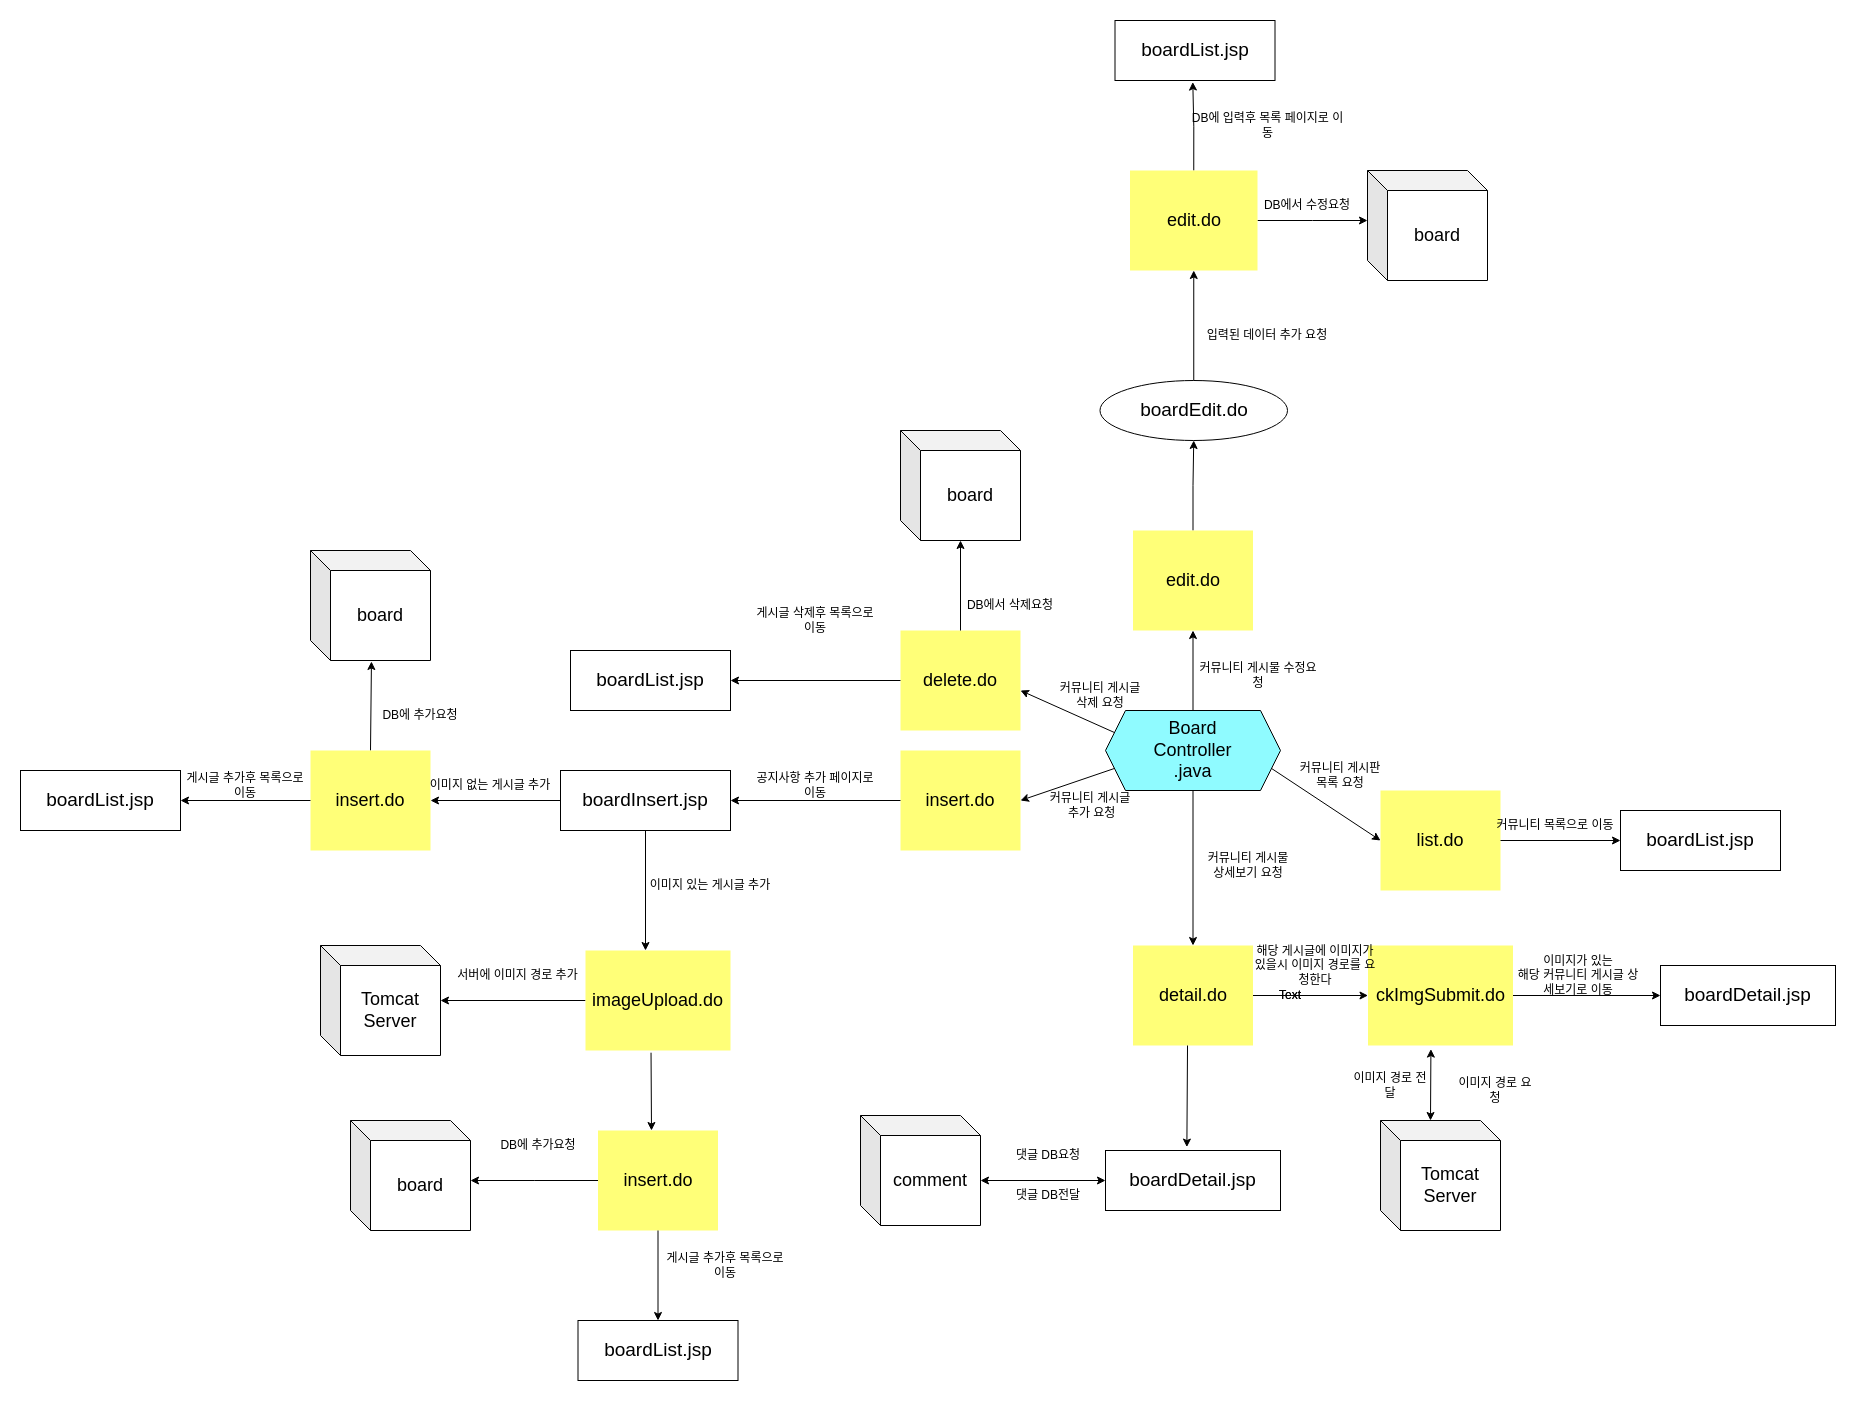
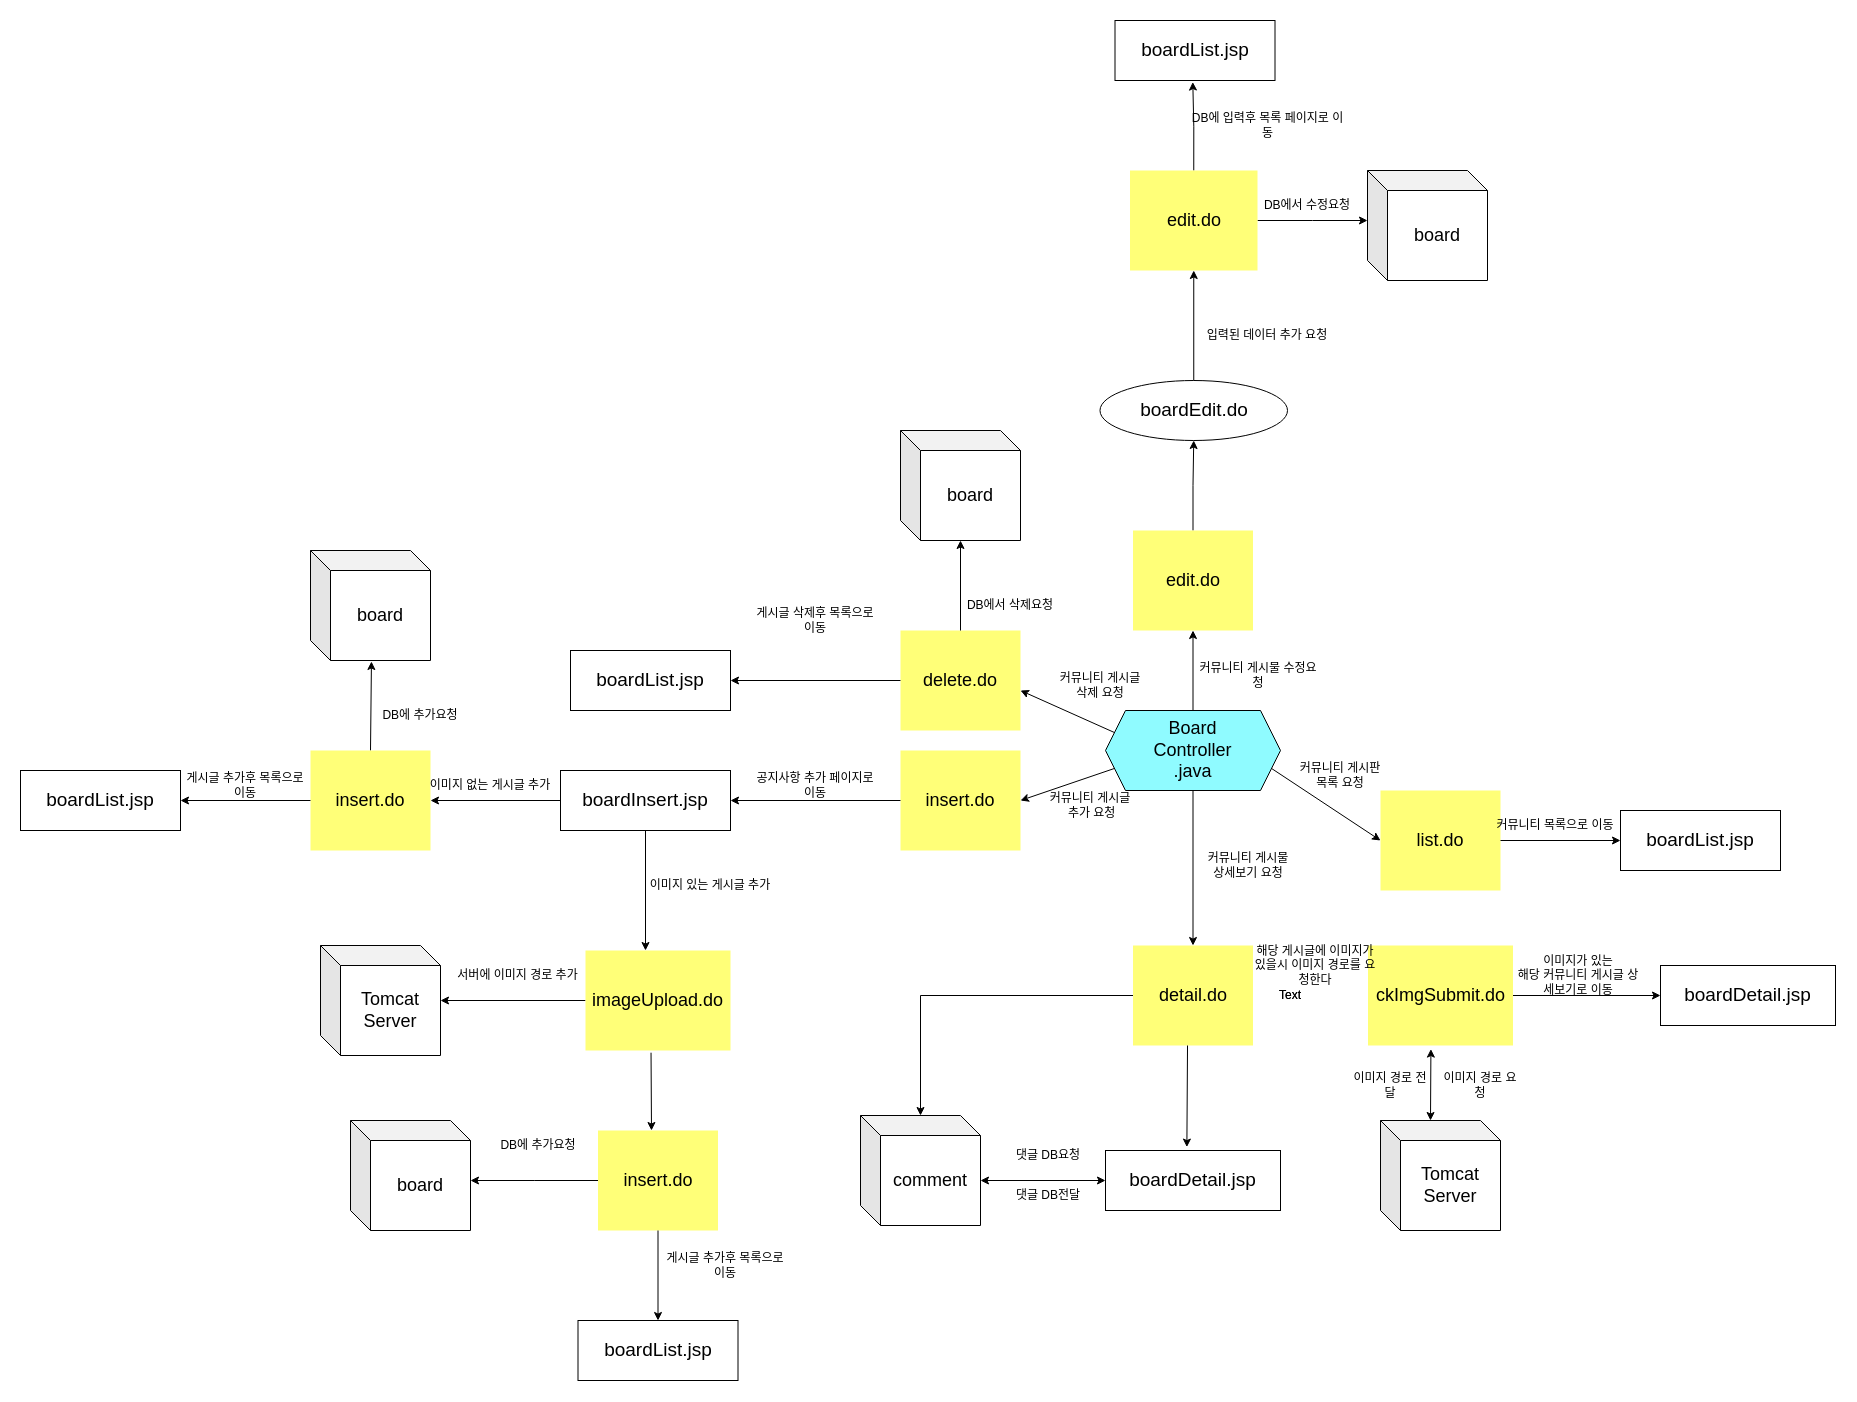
(1101, 696) -> (1101, 686)
(1307, 996) -> (971, 996)
(1496, 1091) -> (1481, 1086)
